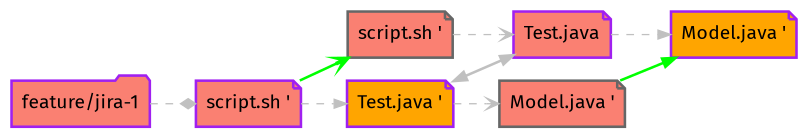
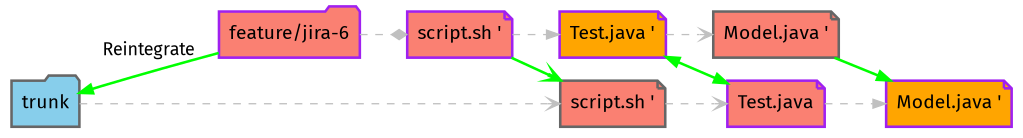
(484, 68) -> (697, 70)
none -> (45, 104)
(81, 104) -> (289, 35)
